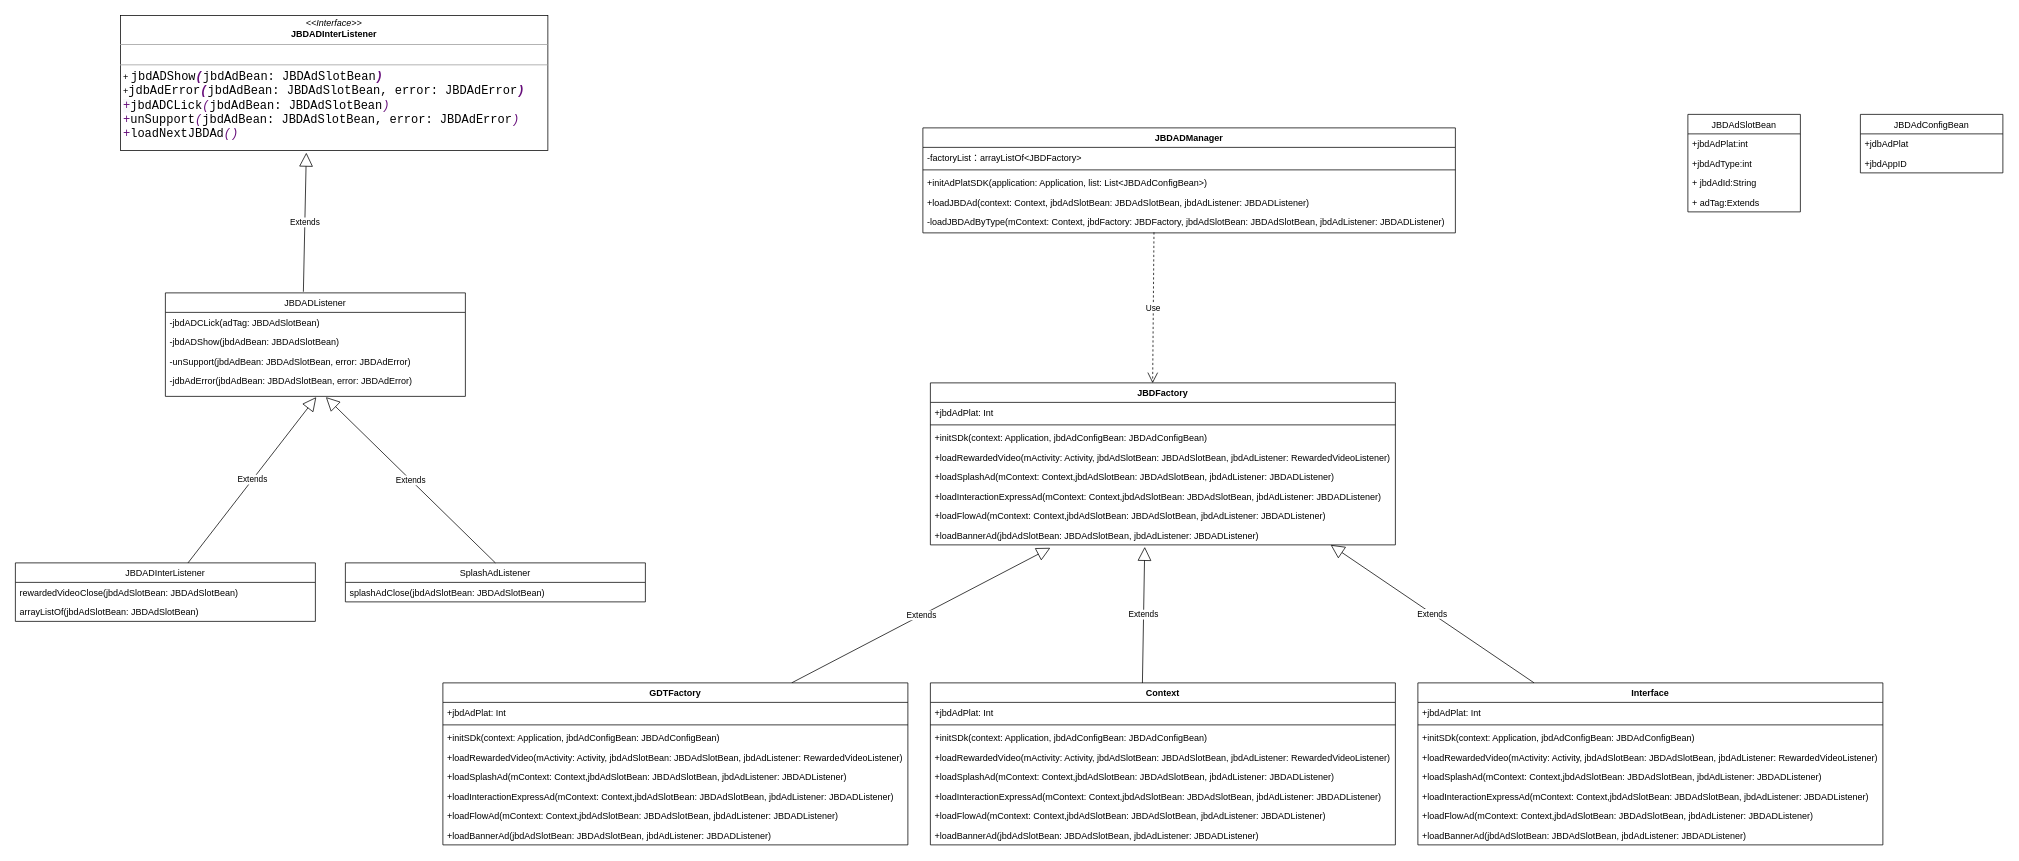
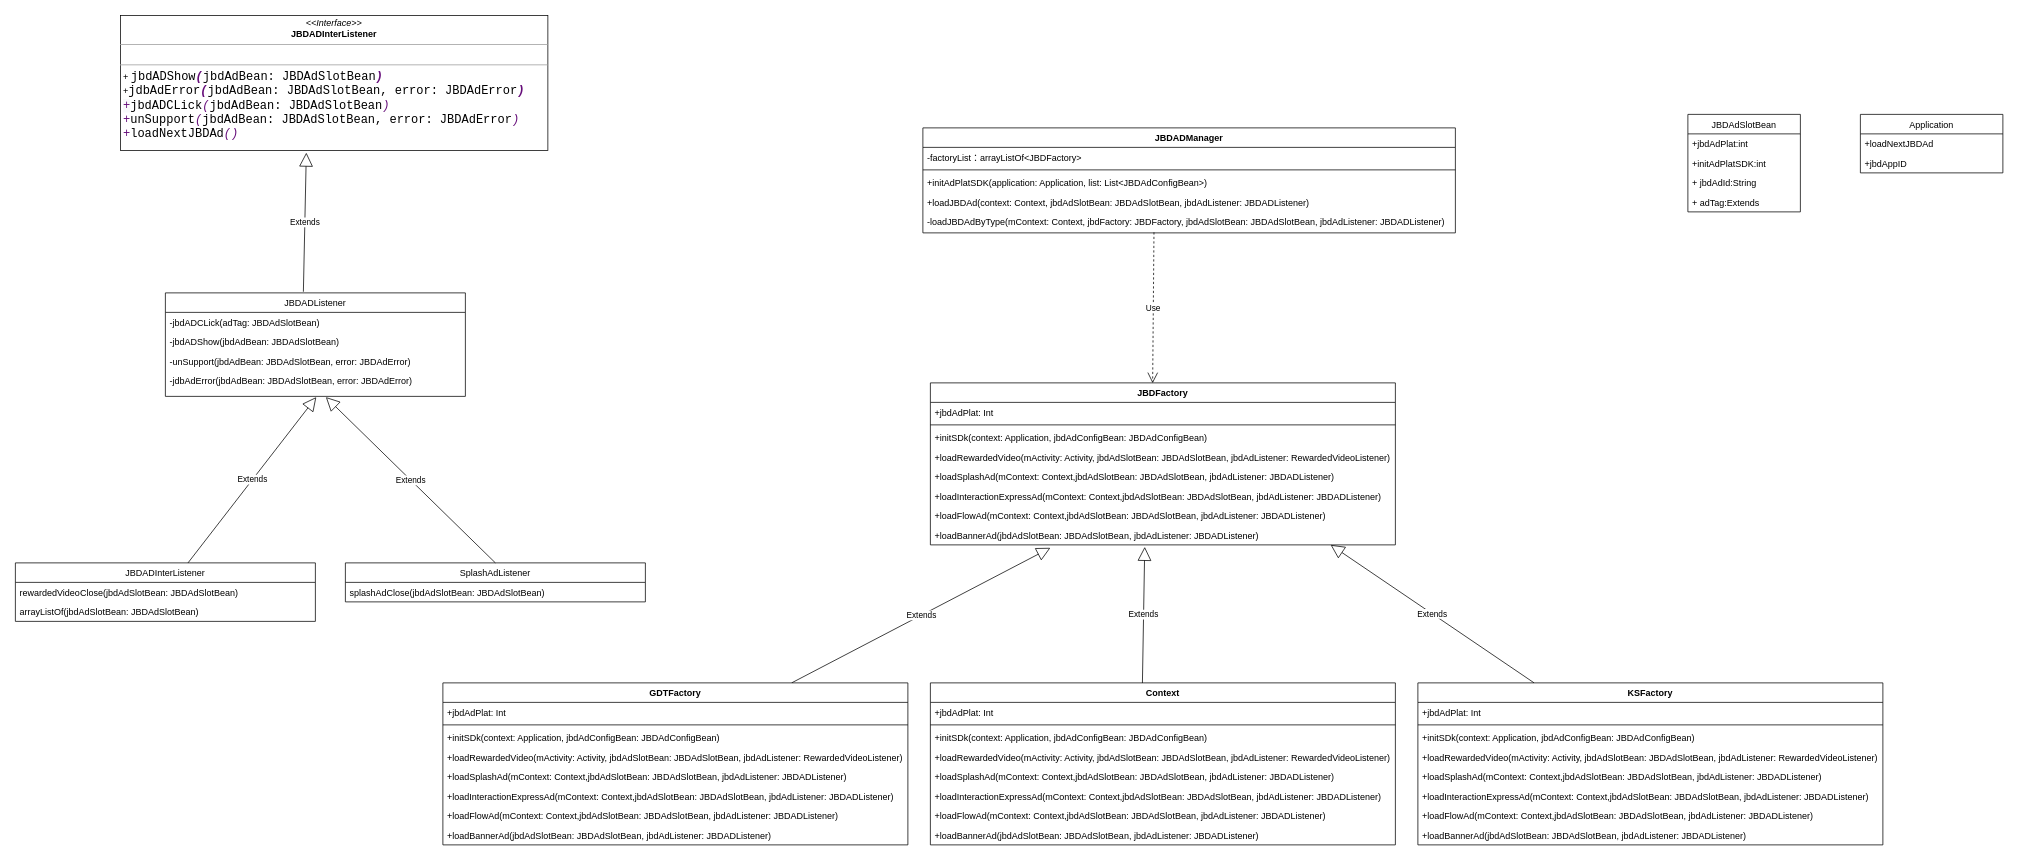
(1931, 125) -> (1931, 125)
(1889, 144) -> (1899, 144)
(1725, 164) -> (1732, 164)
(1650, 693) -> (1650, 693)
